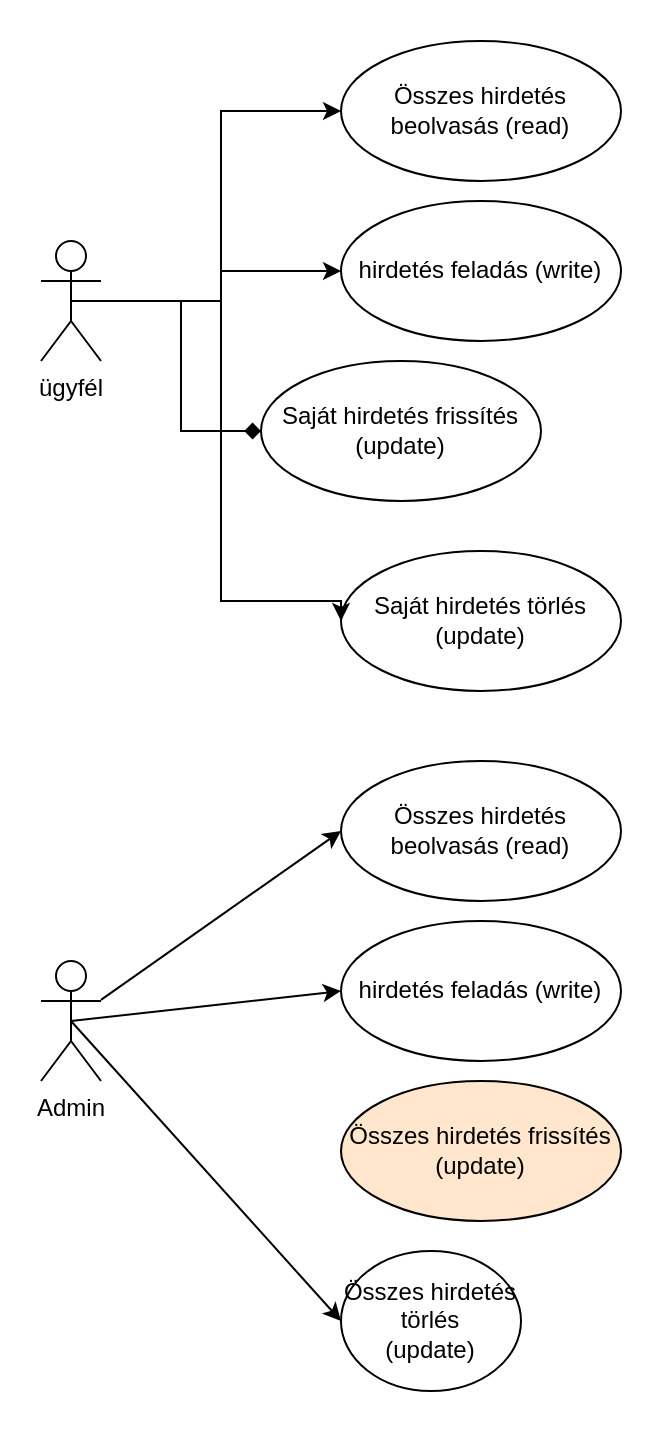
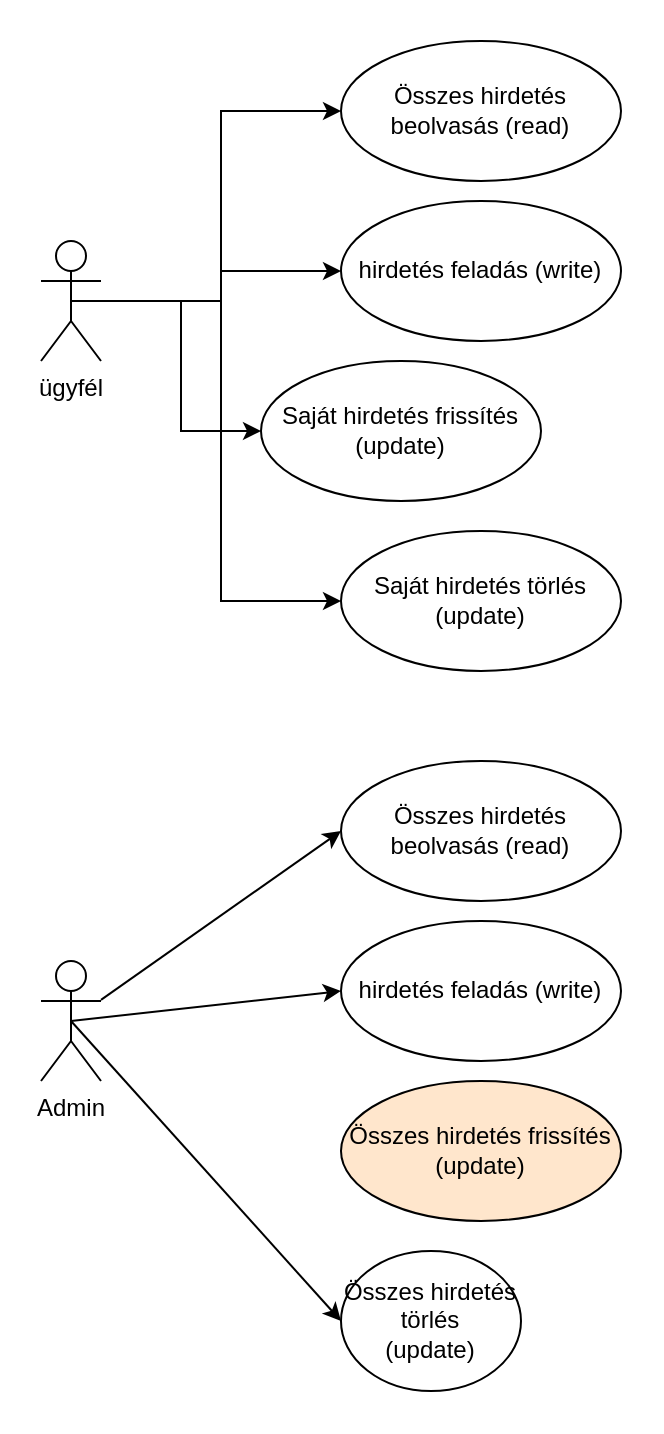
(244, 431) -> (245, 431)
(481, 621) -> (481, 601)
